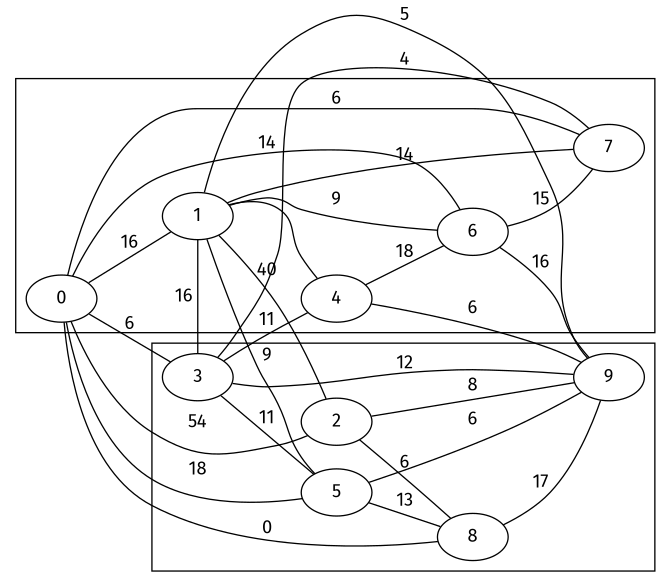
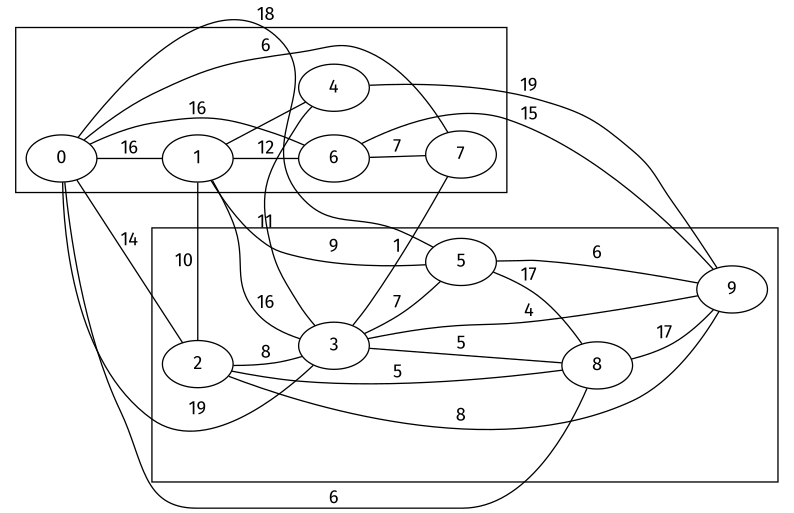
(451, 51) -> none
(405, 60) -> (398, 247)
(267, 143) -> (198, 109)
(390, 167) -> none
(337, 200) -> (266, 149)
(541, 200) -> (398, 147)
(541, 263) -> (529, 115)
(405, 265) -> none
(267, 270) -> (184, 261)
(473, 308) -> (529, 86)
(130, 324) -> (198, 409)
none -> (466, 356)
(405, 363) -> (529, 311)
none -> (268, 364)
(267, 418) -> (398, 303)
(198, 422) -> (130, 240)
(405, 463) -> (398, 373)
(405, 501) -> (529, 276)
(267, 528) -> (334, 498)
